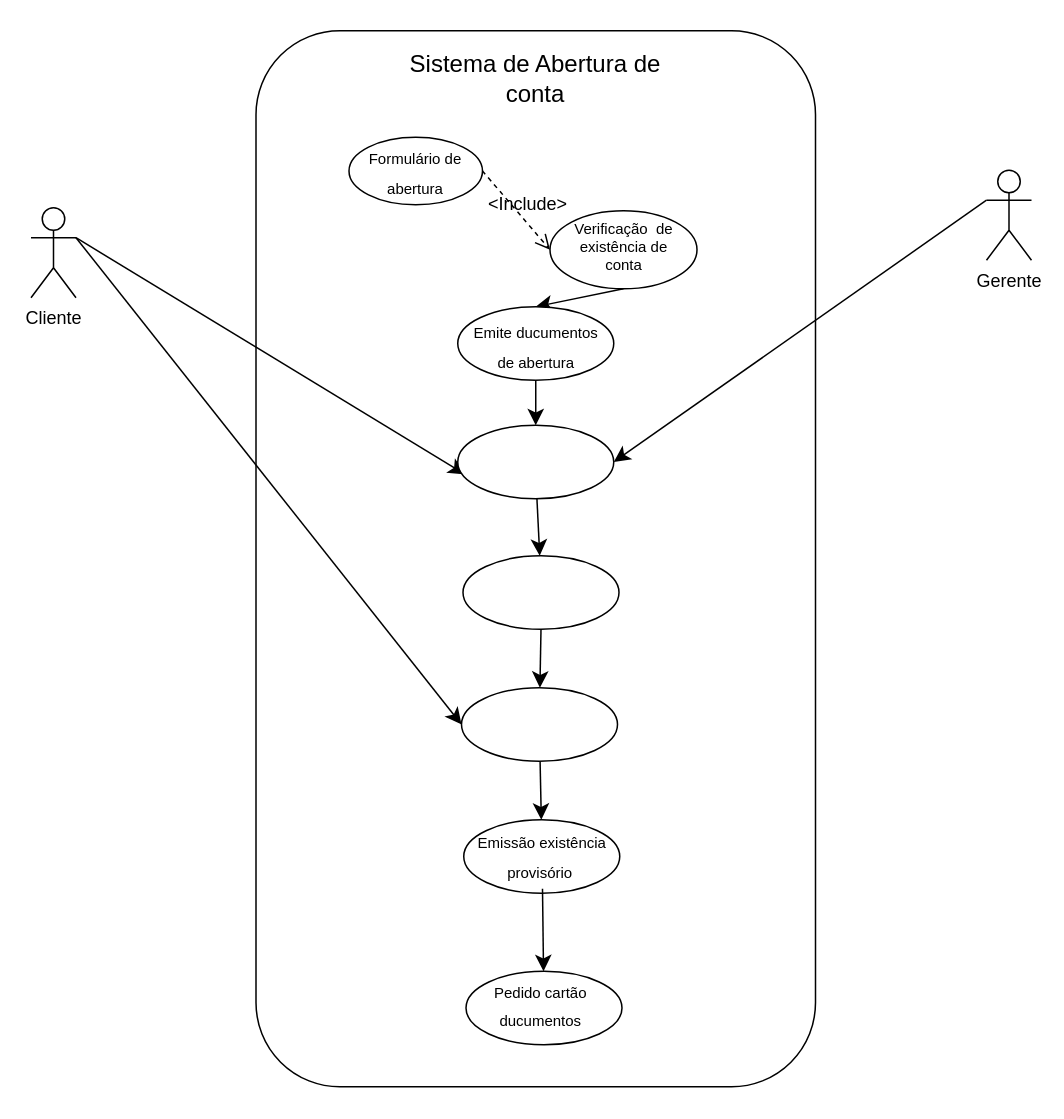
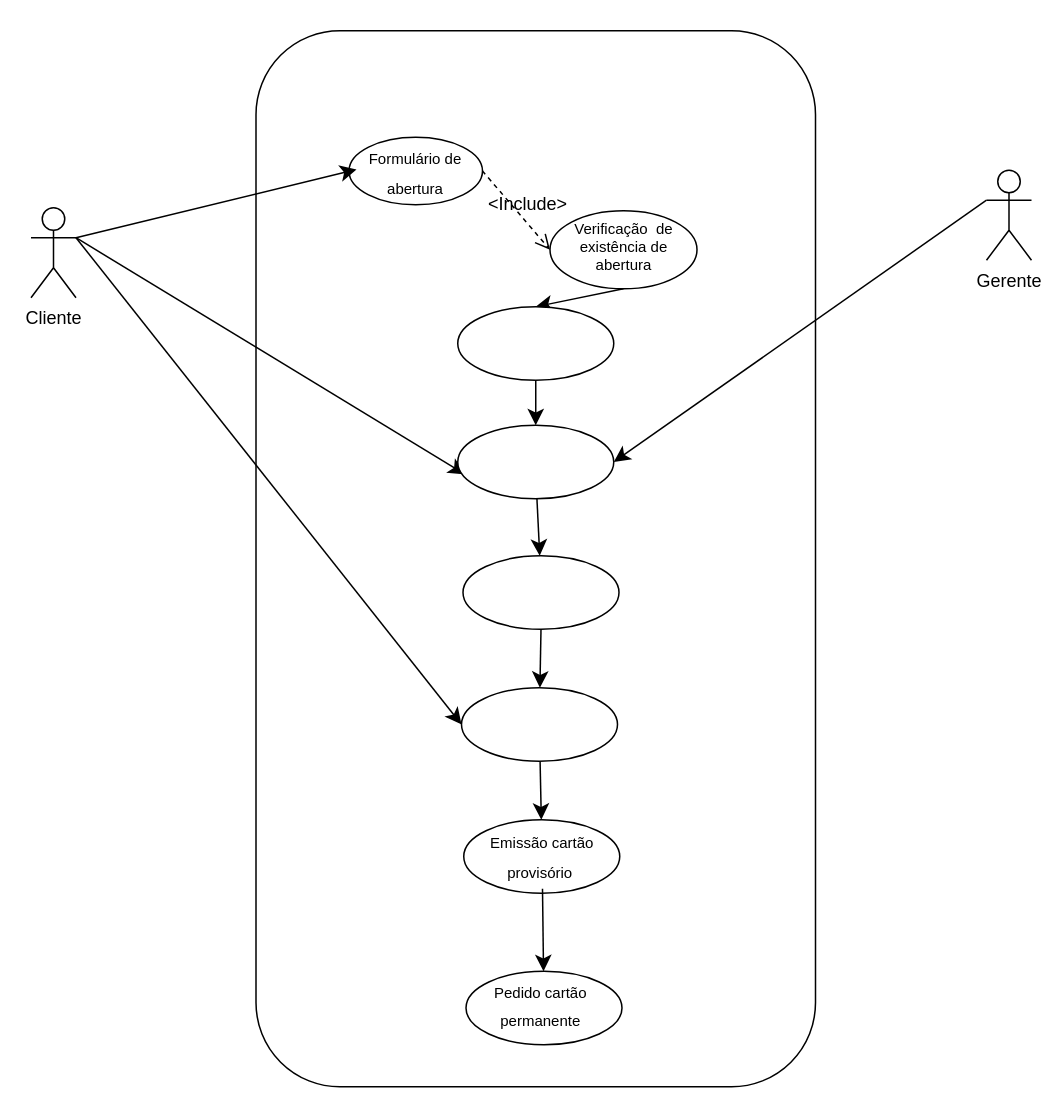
(536, 79) -> none
none -> (213, 204)
(624, 256) -> (624, 256)
(536, 344) -> none
(542, 854) -> (542, 854)
(541, 1018) -> (541, 1018)
